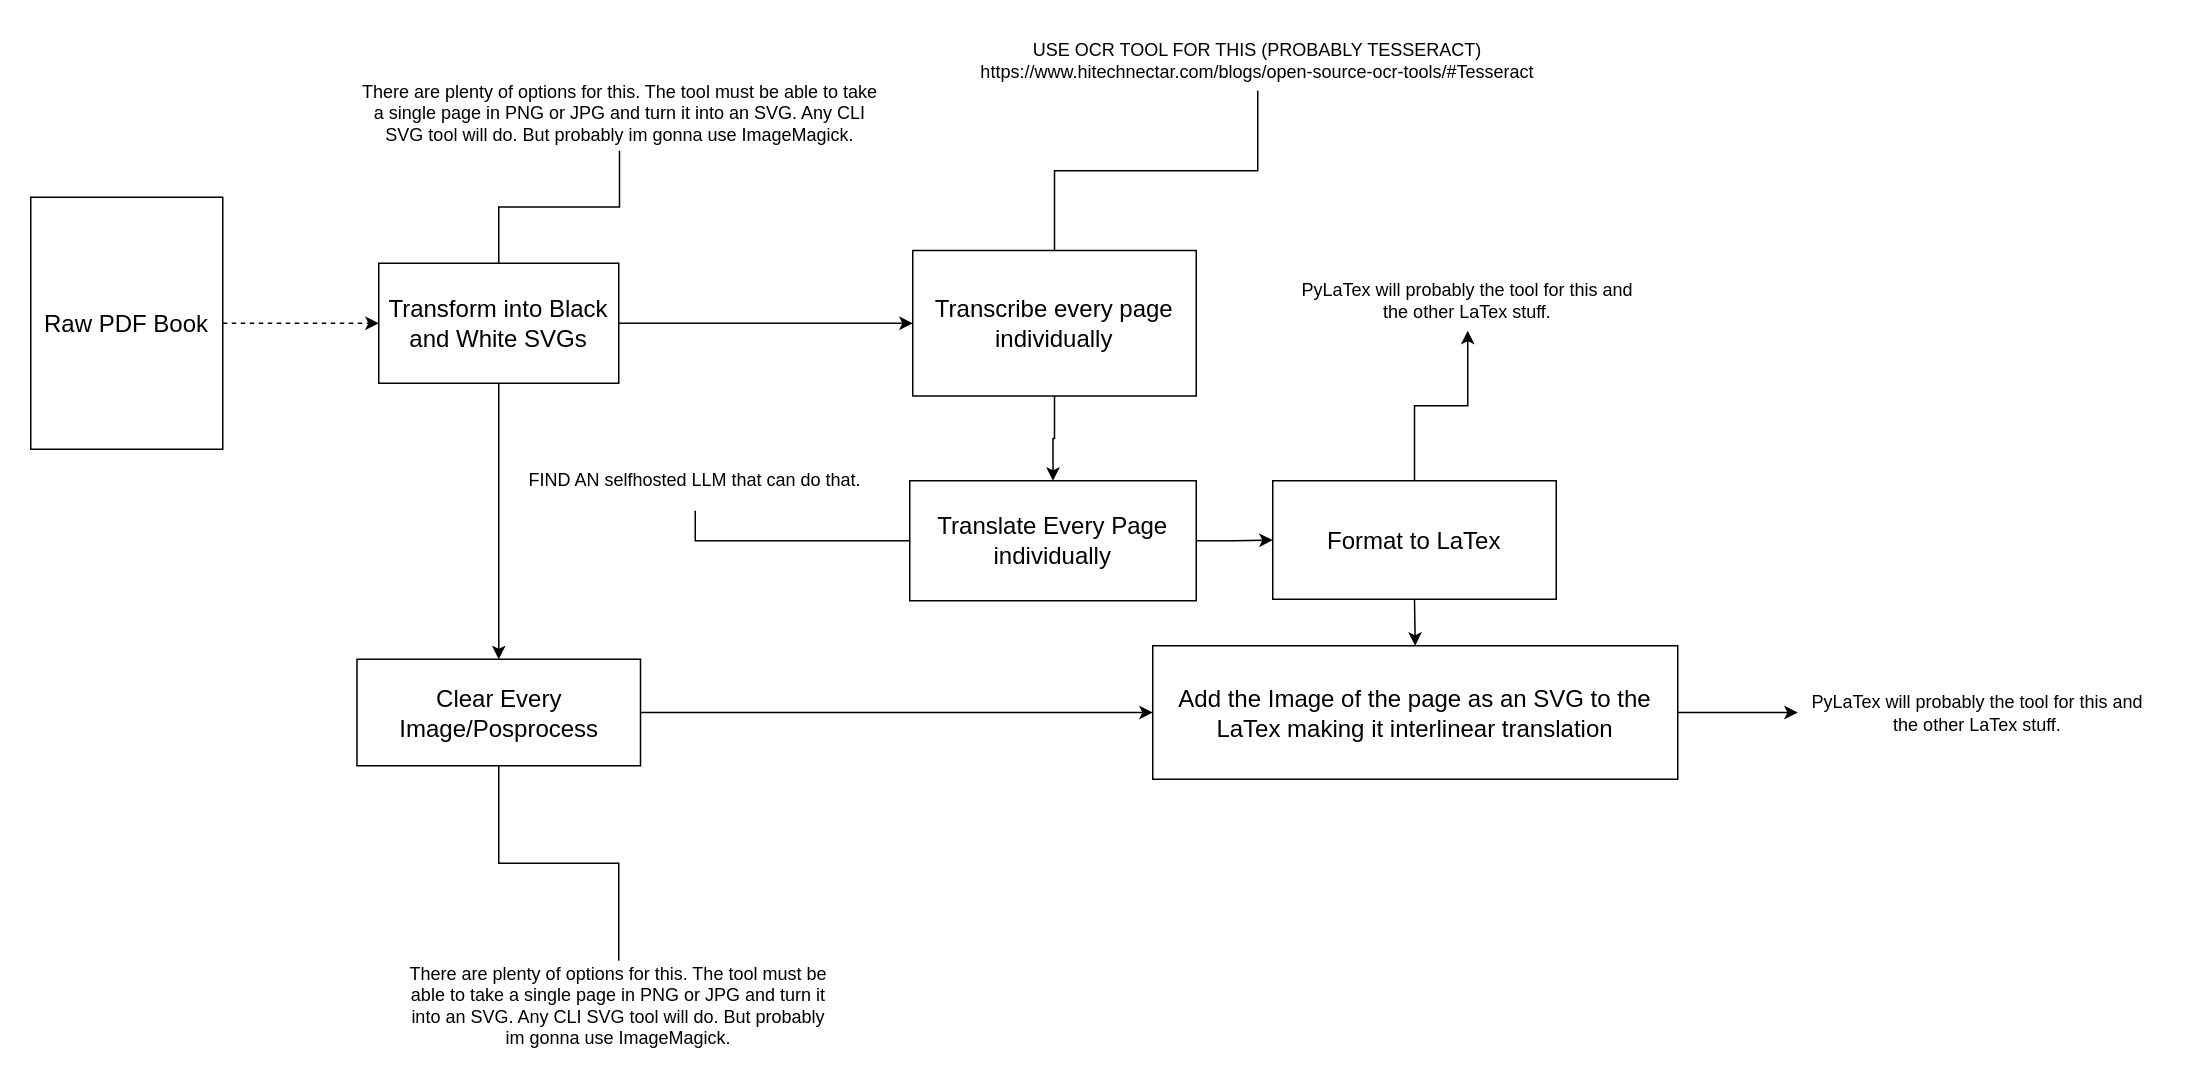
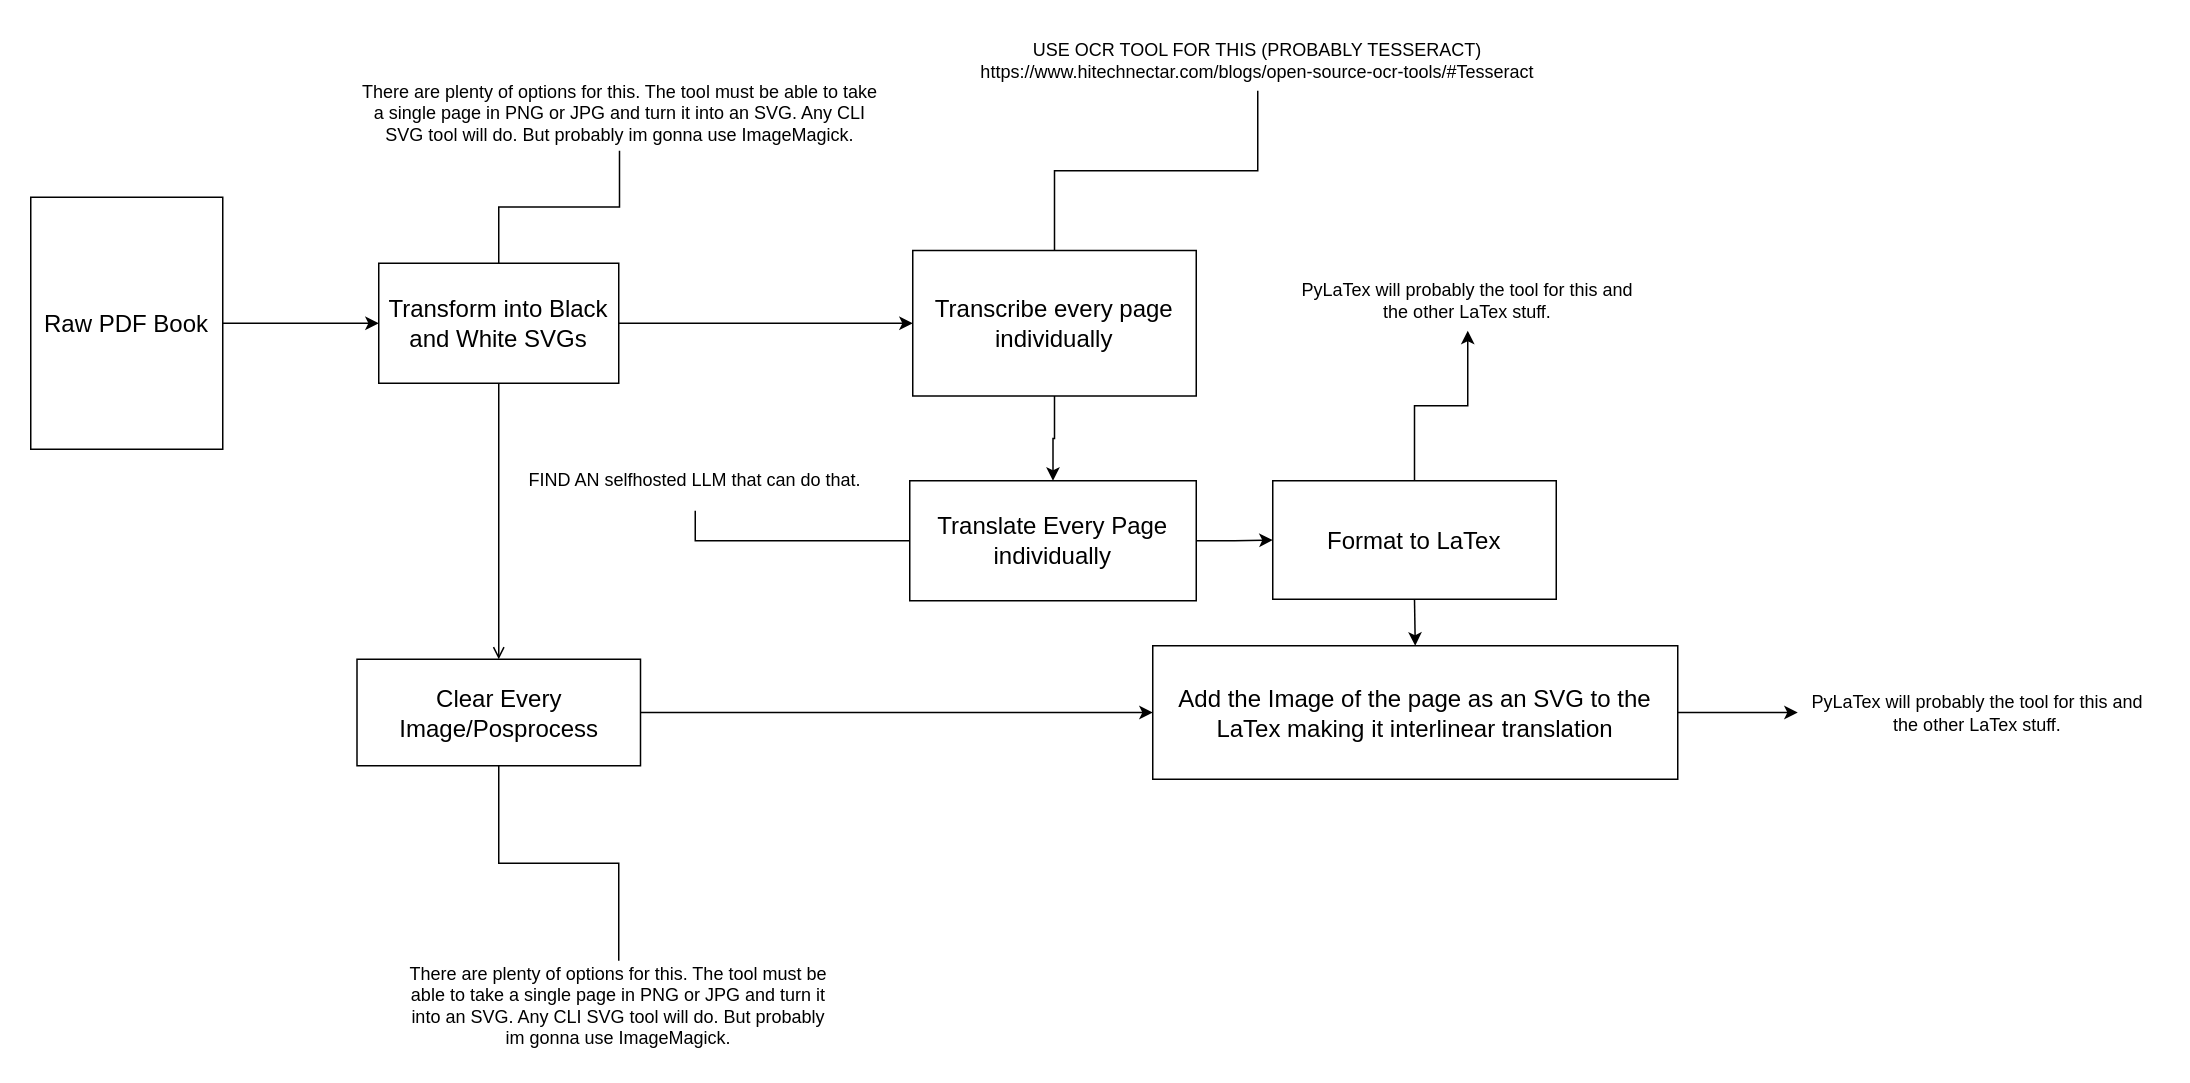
(296, 323) -> (296, 323)
(499, 648) -> (499, 650)
